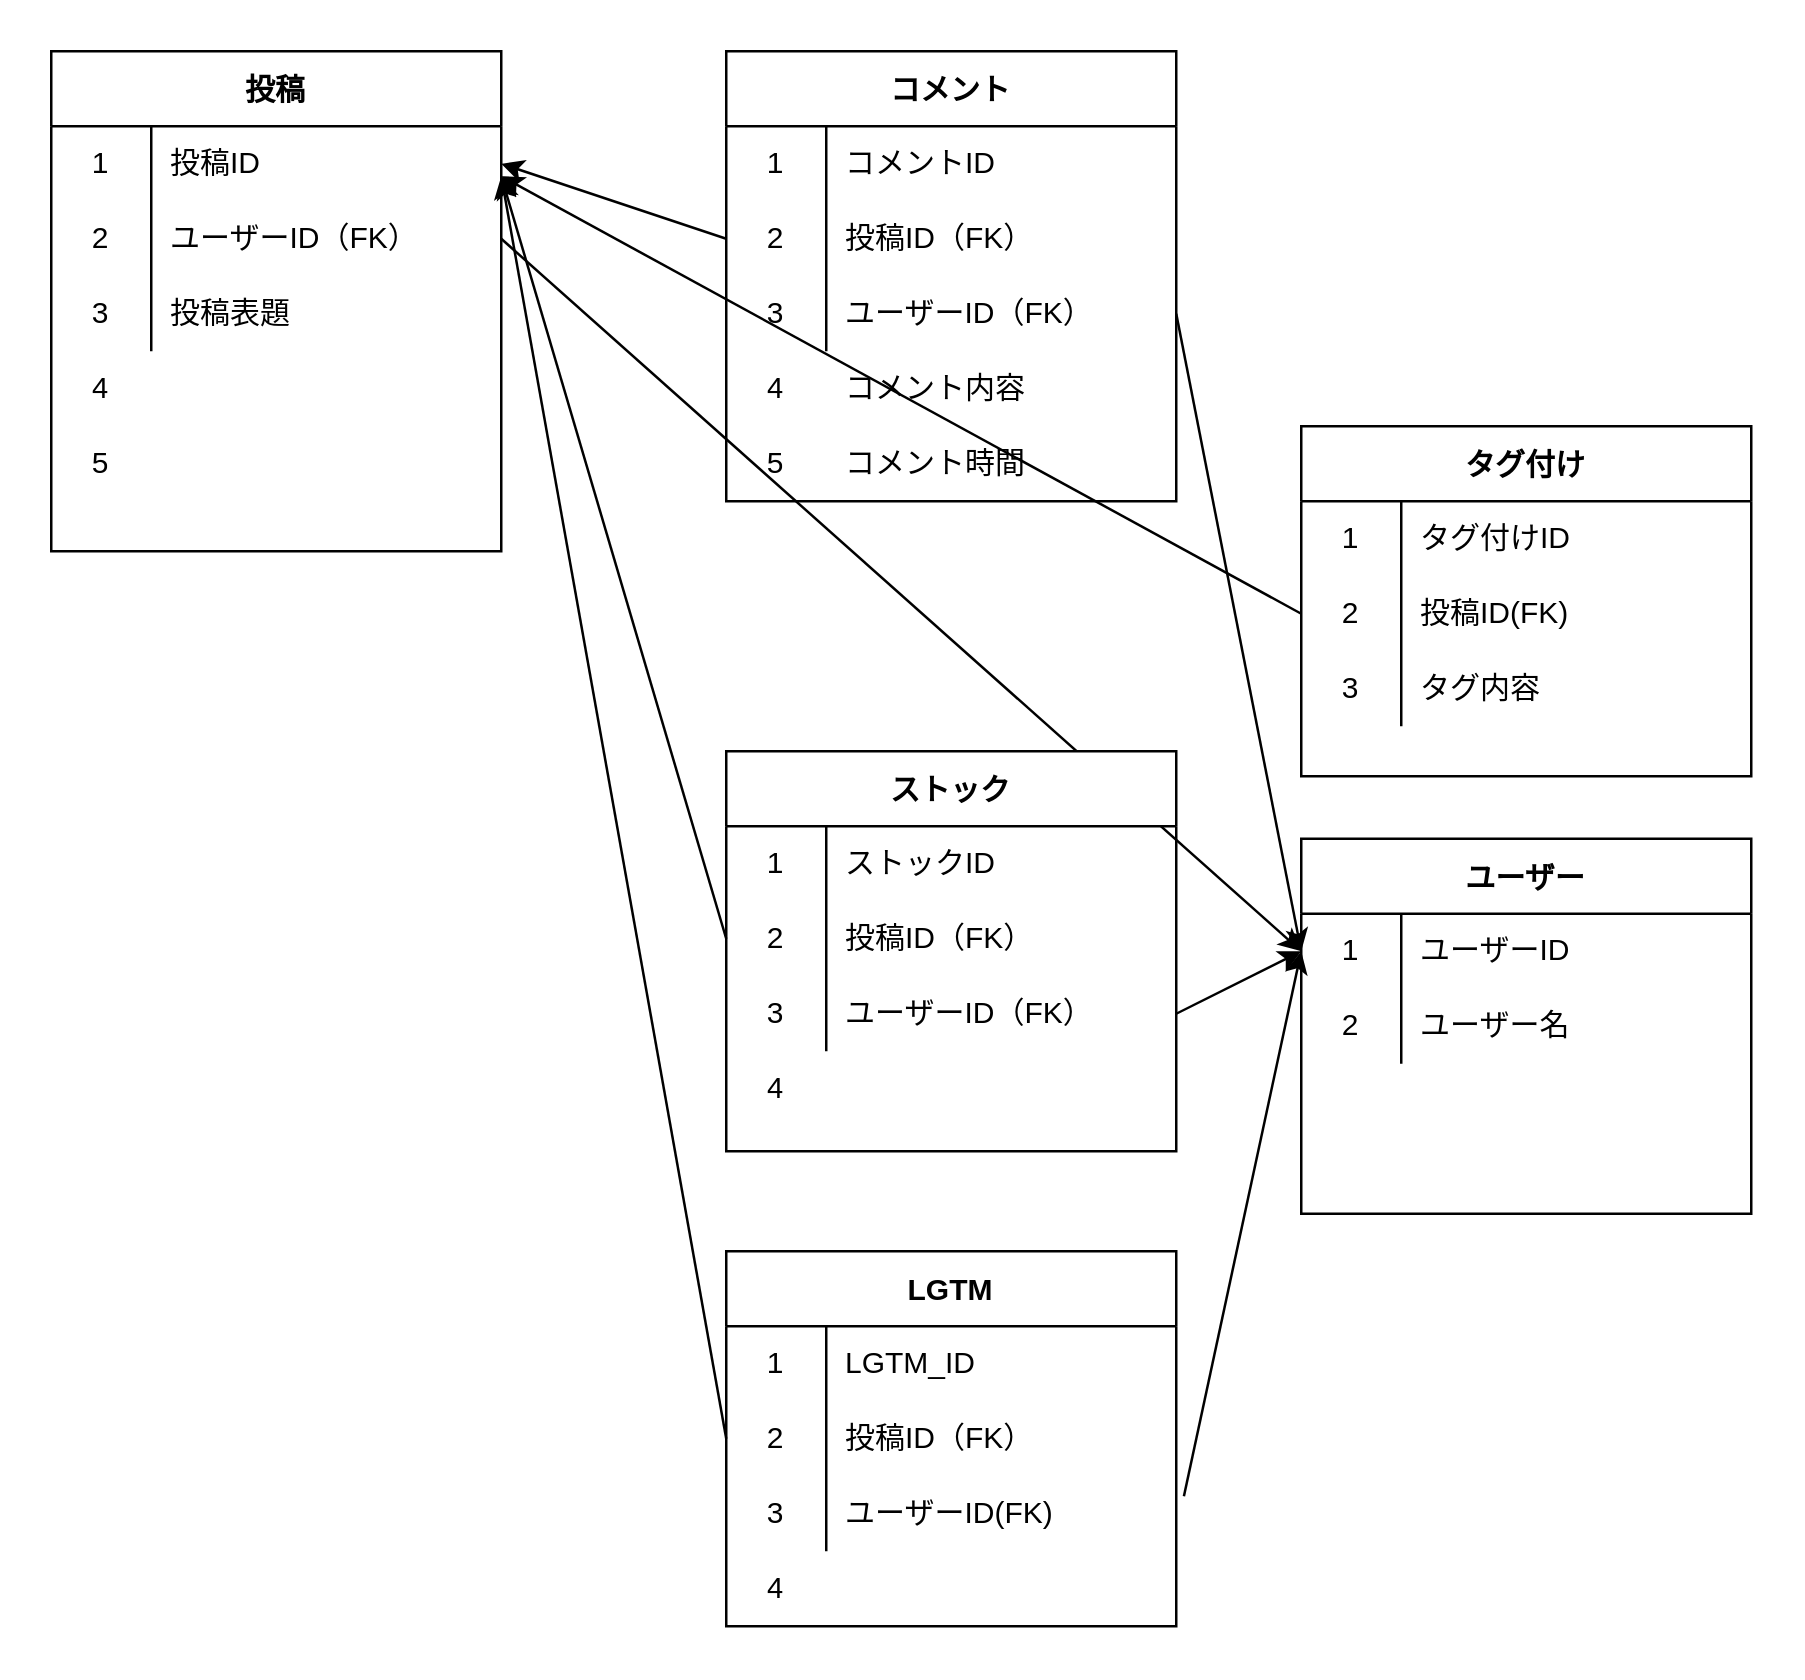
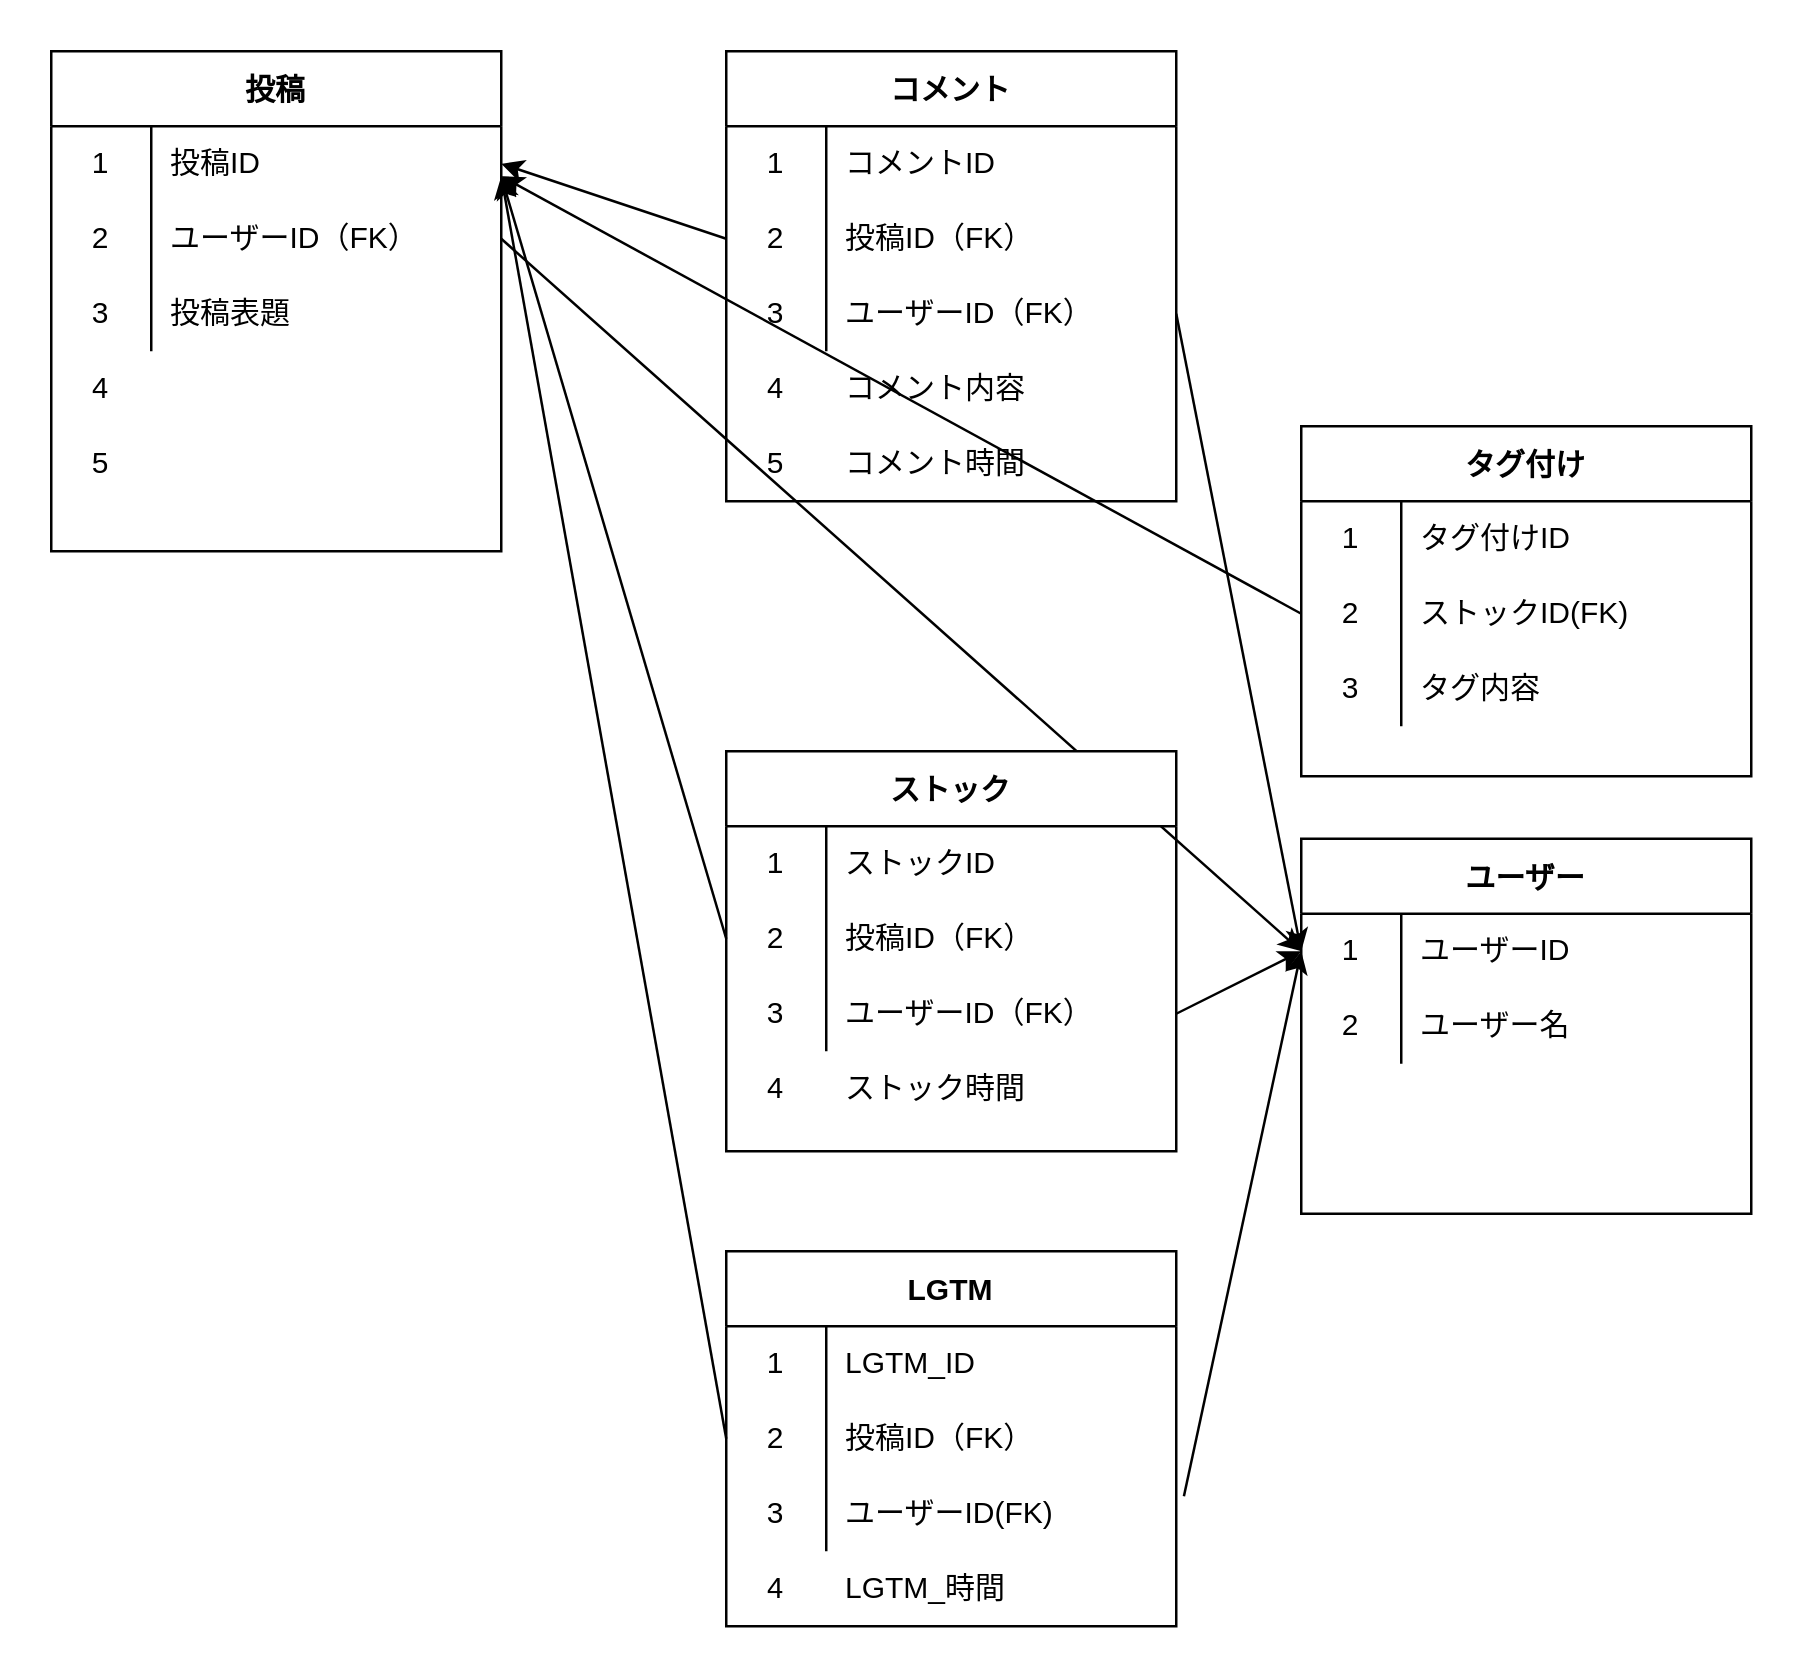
(1502, 614) -> (1532, 614)
none -> (1001, 1089)
none -> (1001, 1589)
